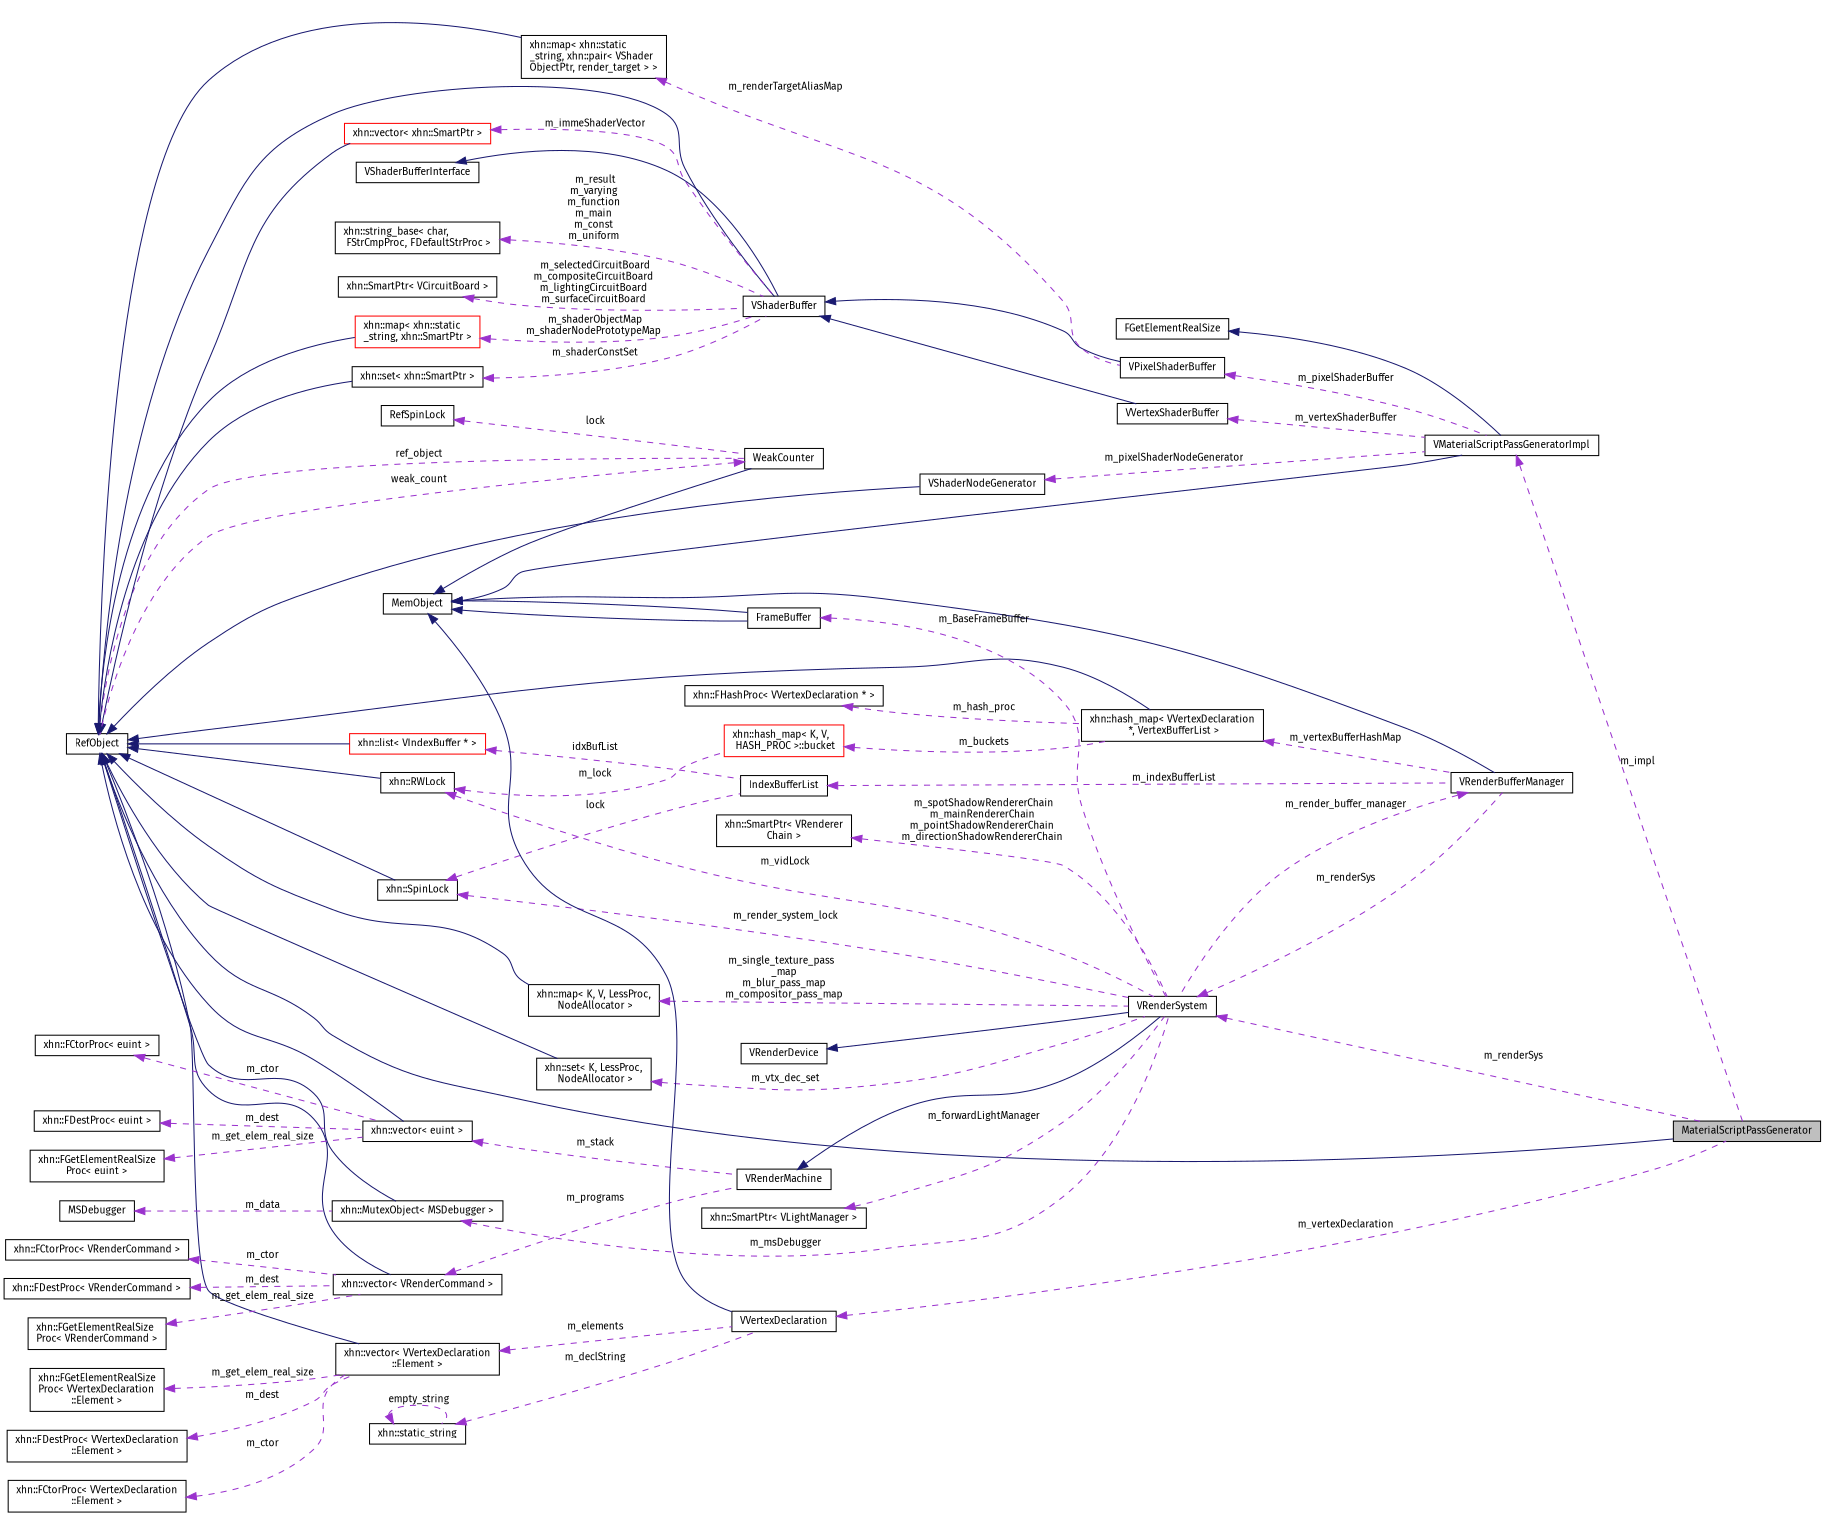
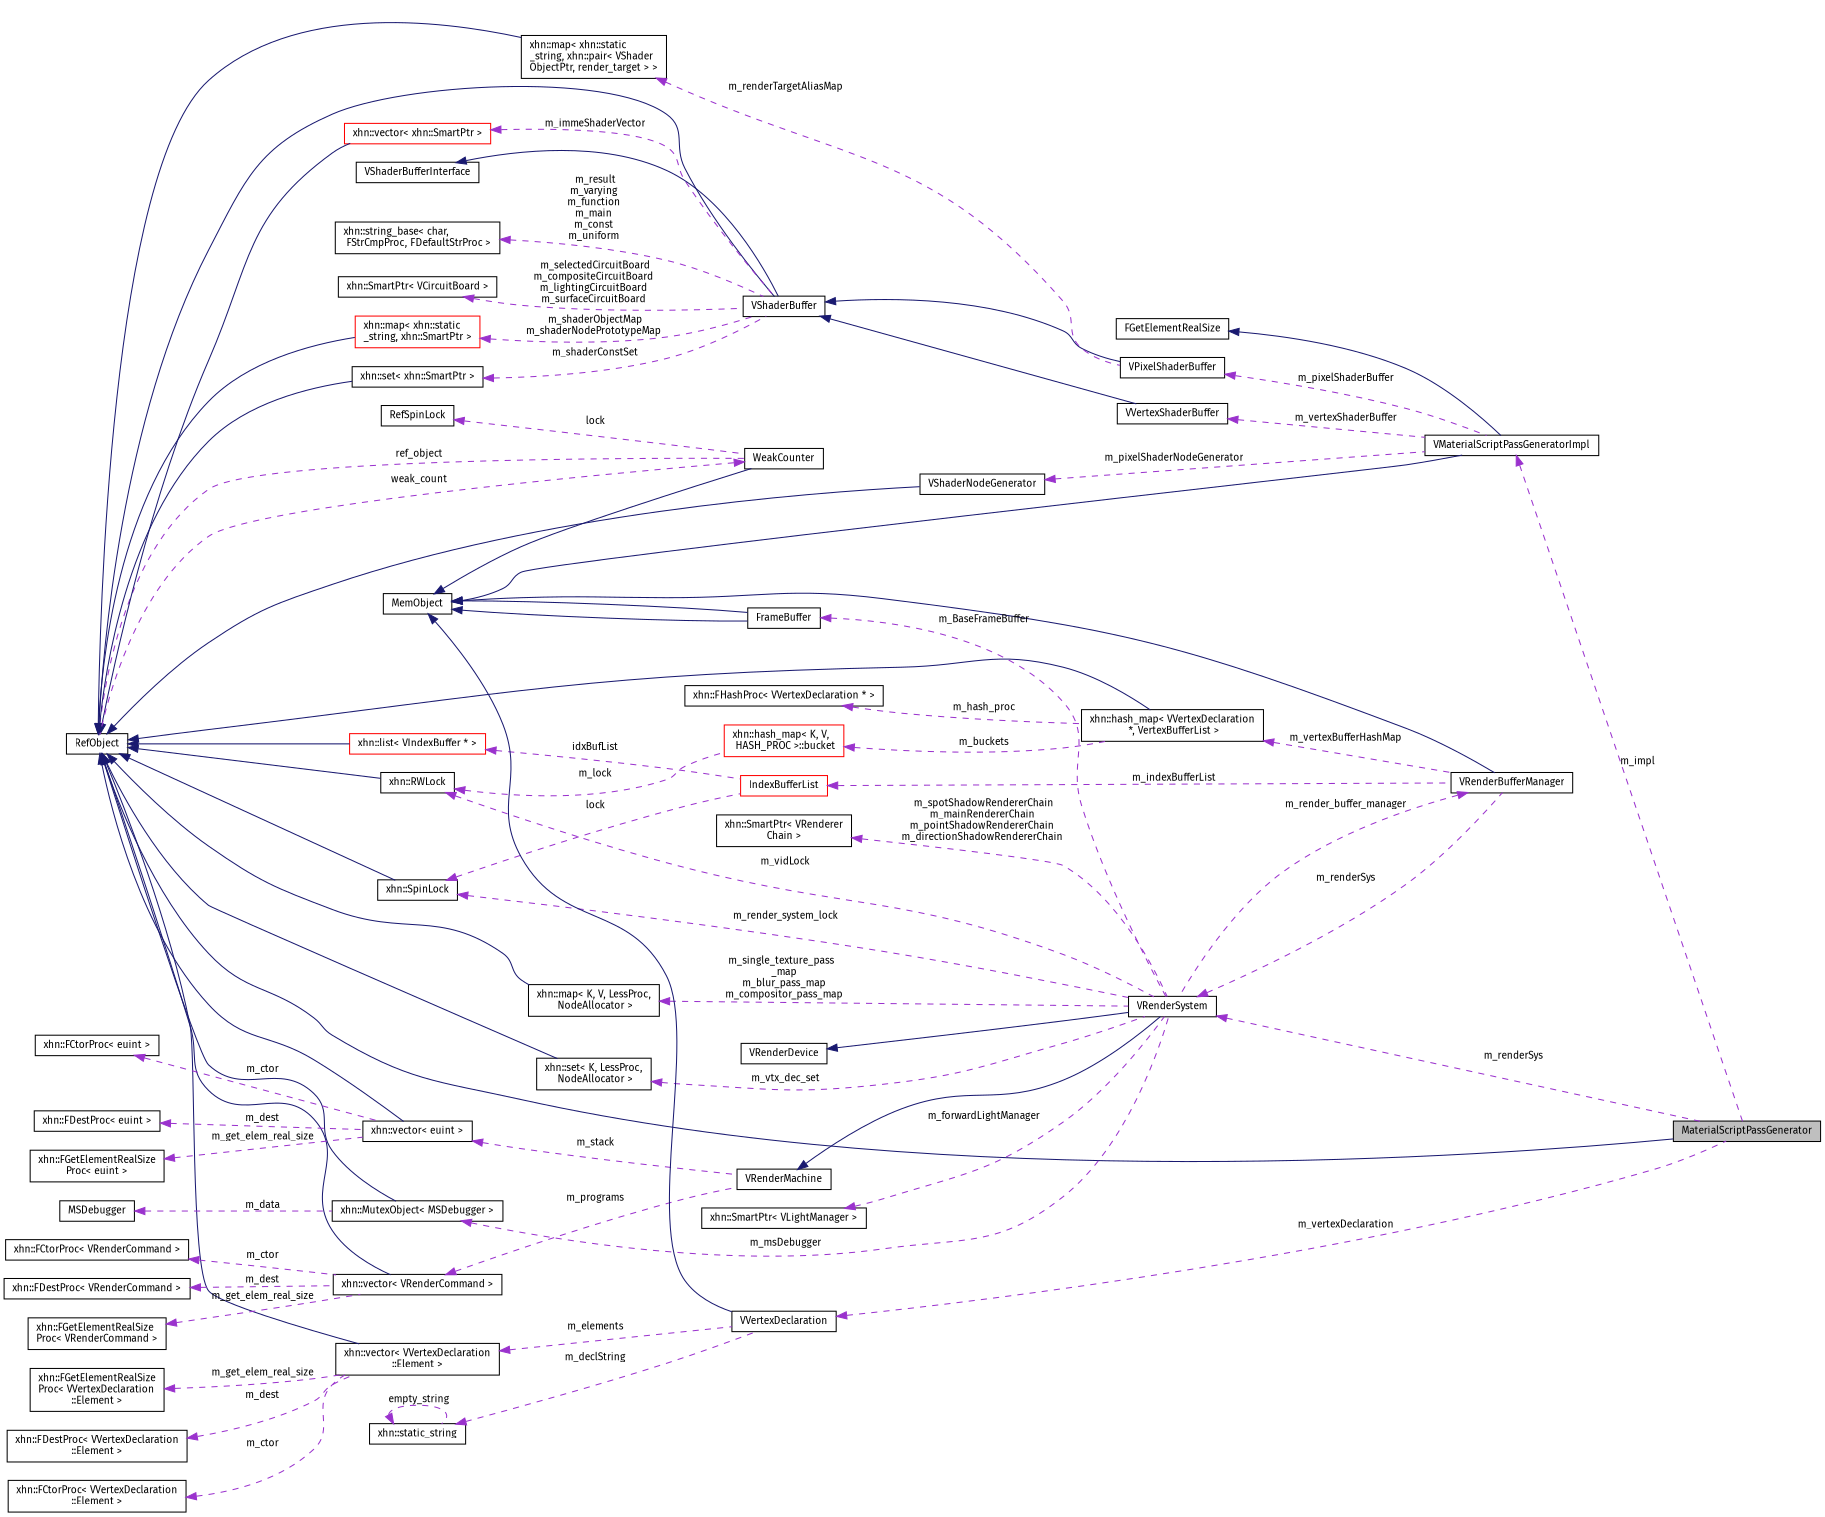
(784, 786) -> (784, 786)
